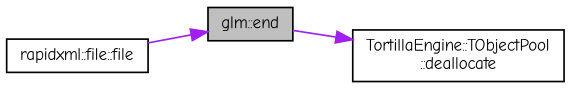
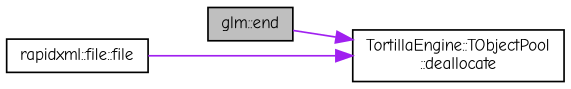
(170, 39) -> (242, 56)
